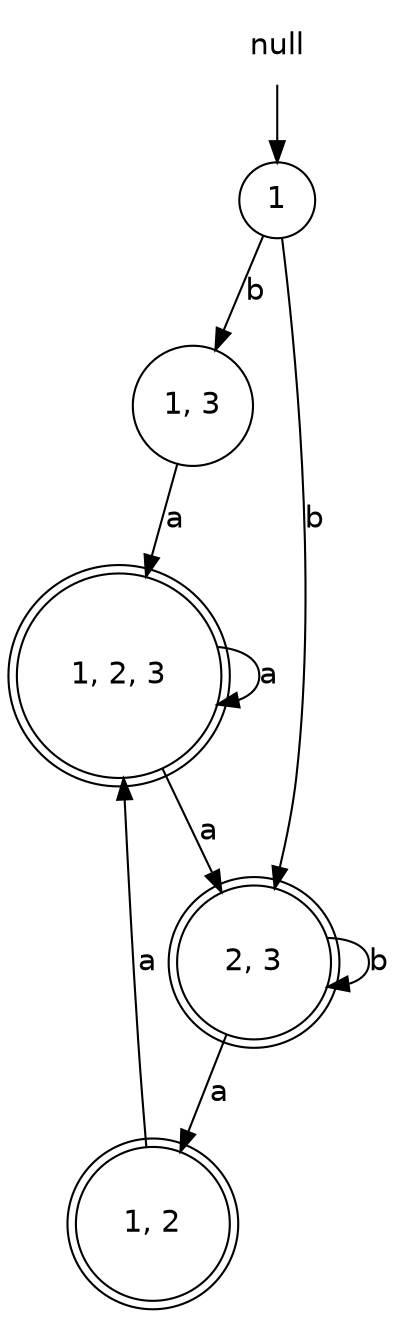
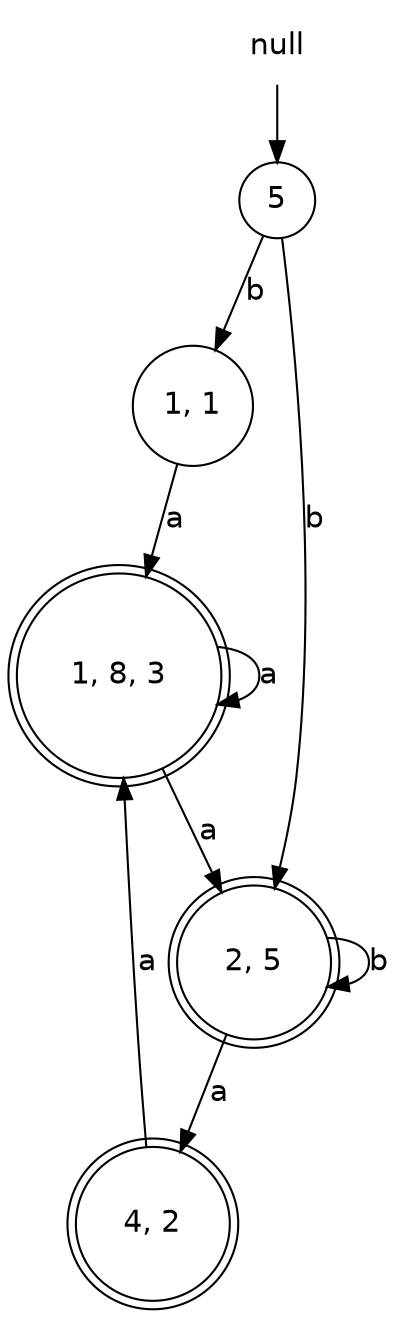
(277, 200) -> (277, 200)
(193, 406) -> (193, 406)
(119, 676) -> (119, 676)
(254, 962) -> (254, 962)
(153, 1224) -> (153, 1224)
